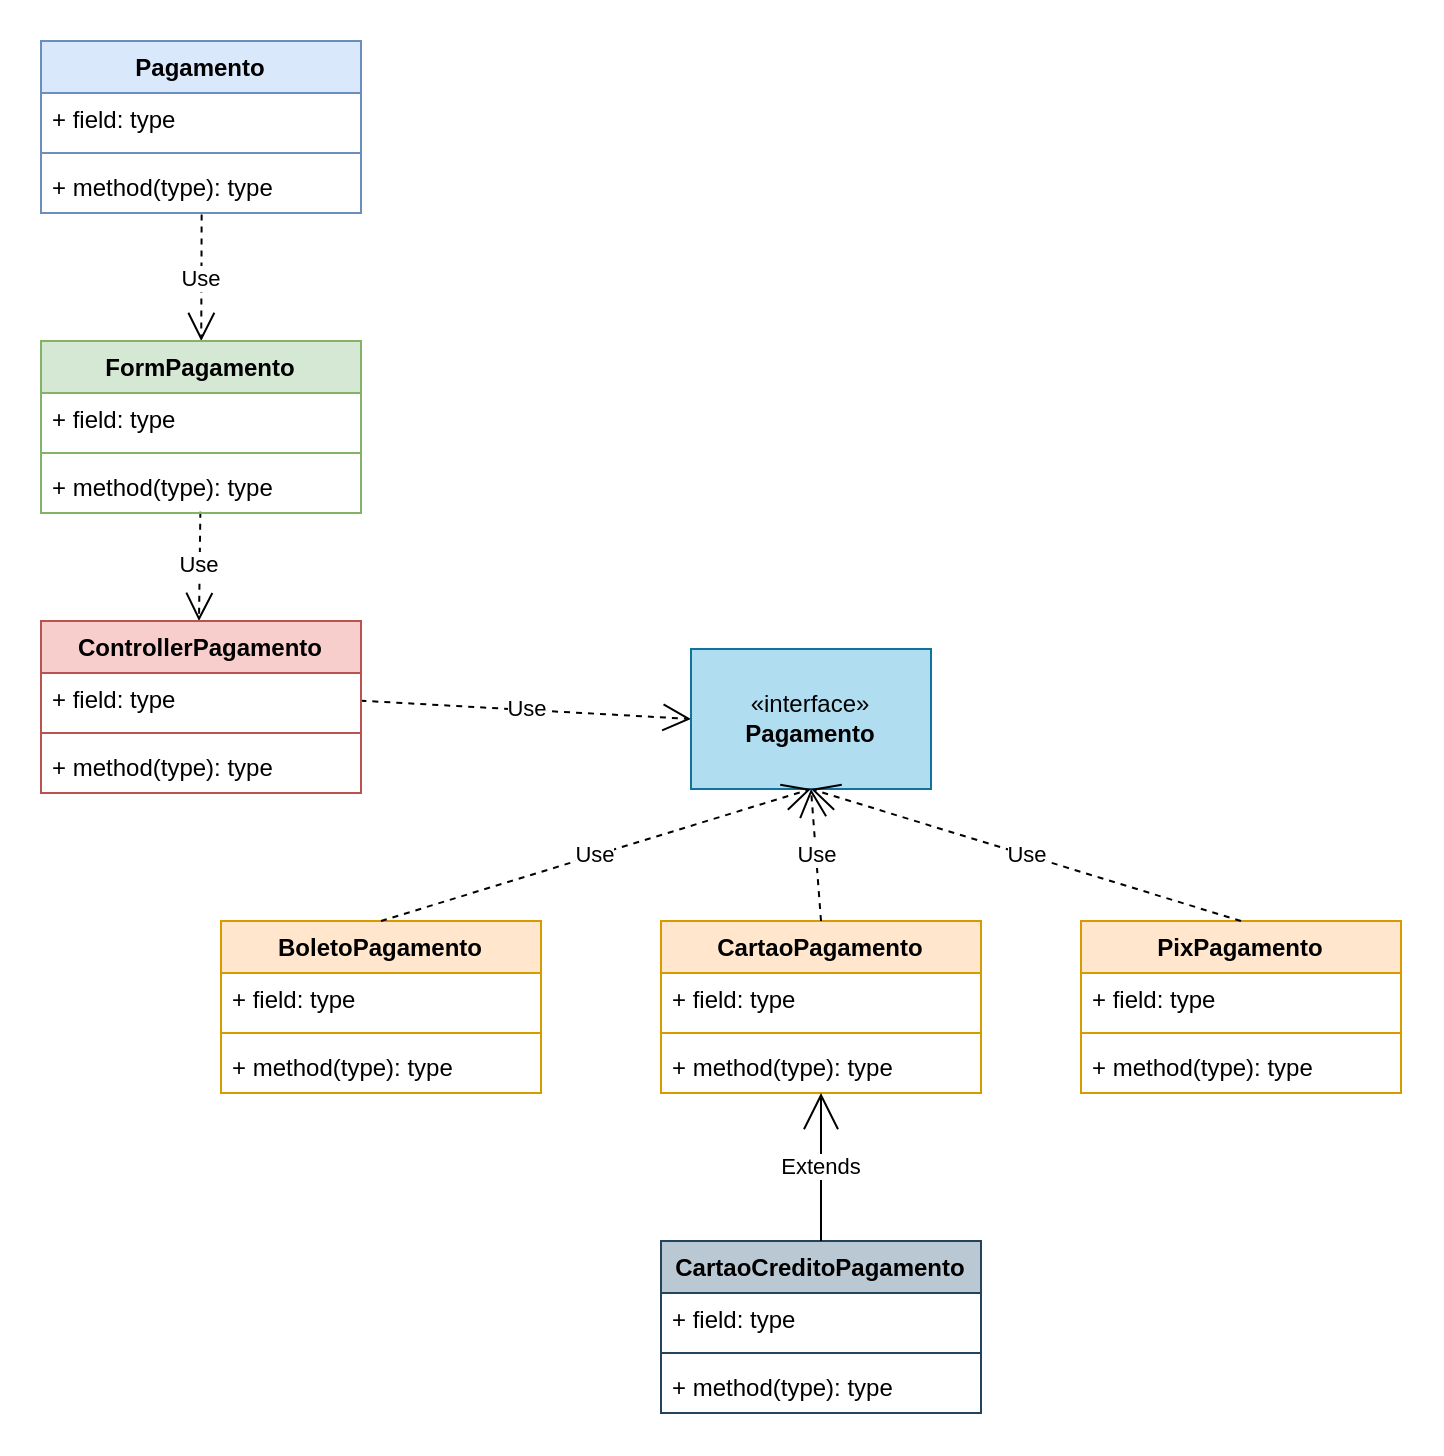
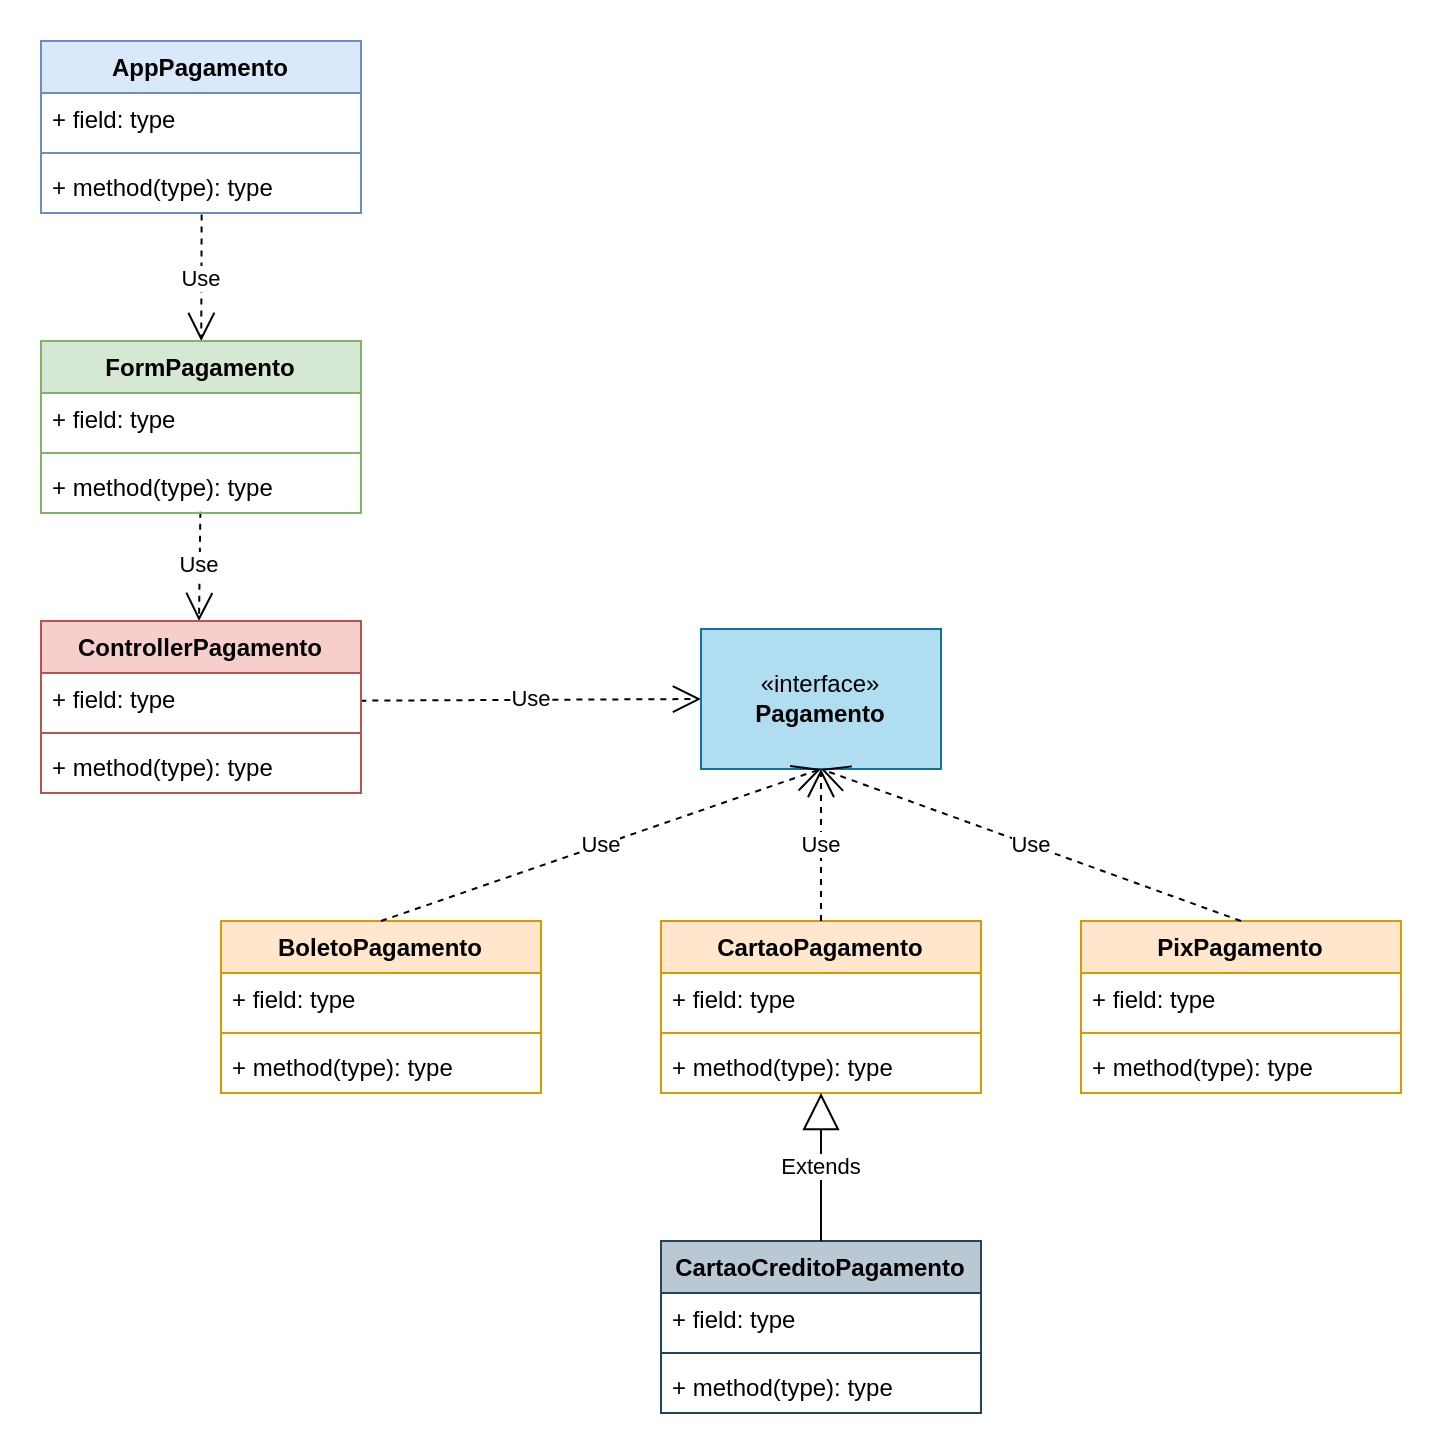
(201, 69) -> (201, 69)
(811, 719) -> (821, 699)
(821, 1115) -> (821, 1130)
